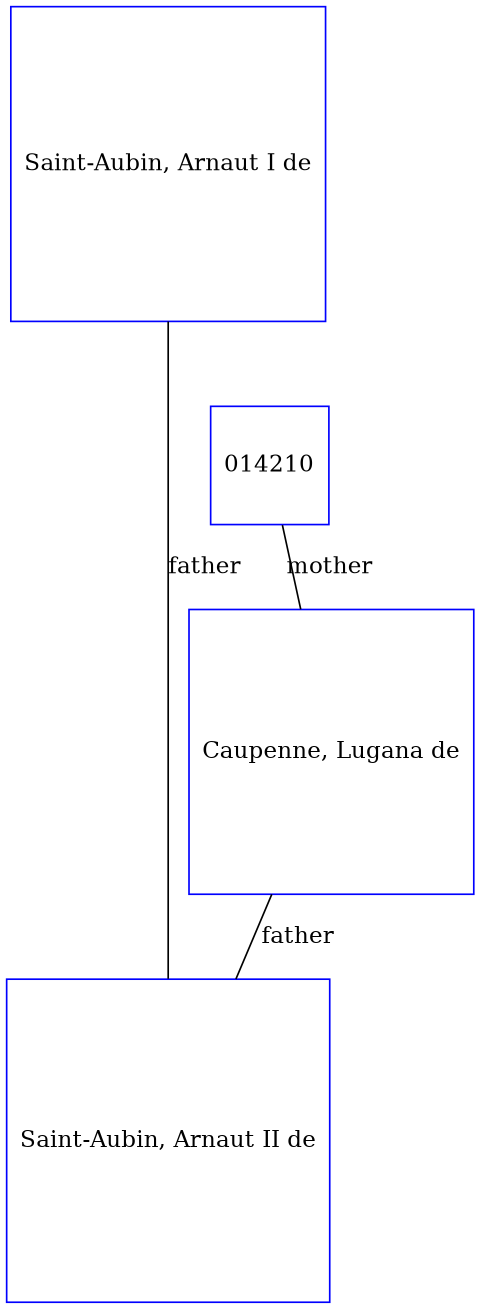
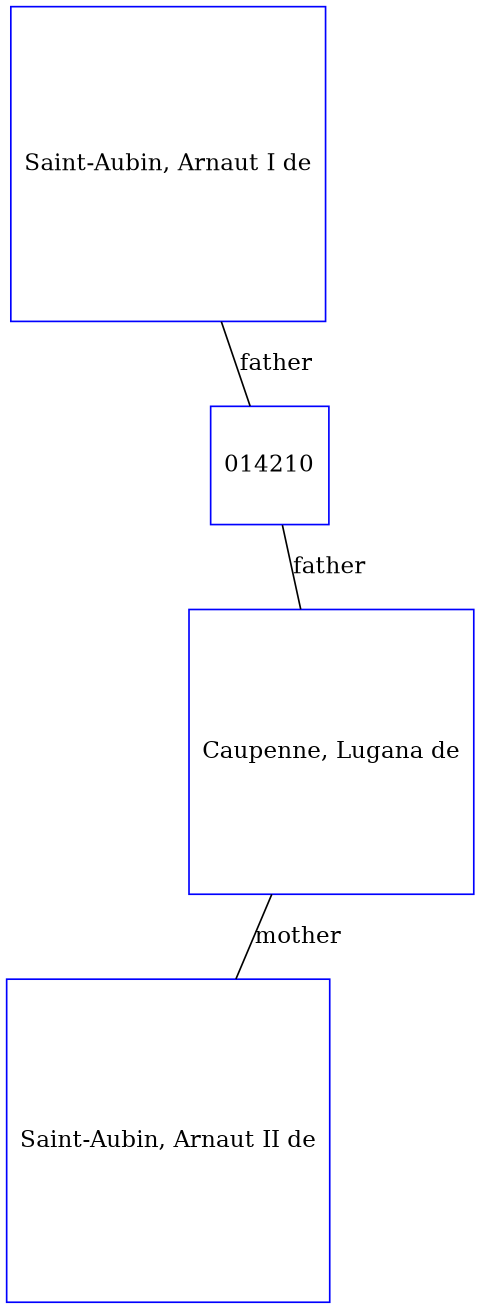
(330, 567) -> (330, 567)
(168, 650) -> (236, 364)
(298, 937) -> (298, 937)
